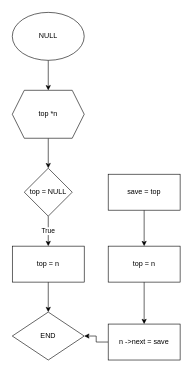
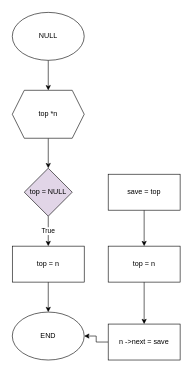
(48, 192) -> (48, 192)
(48, 336) -> (48, 336)
